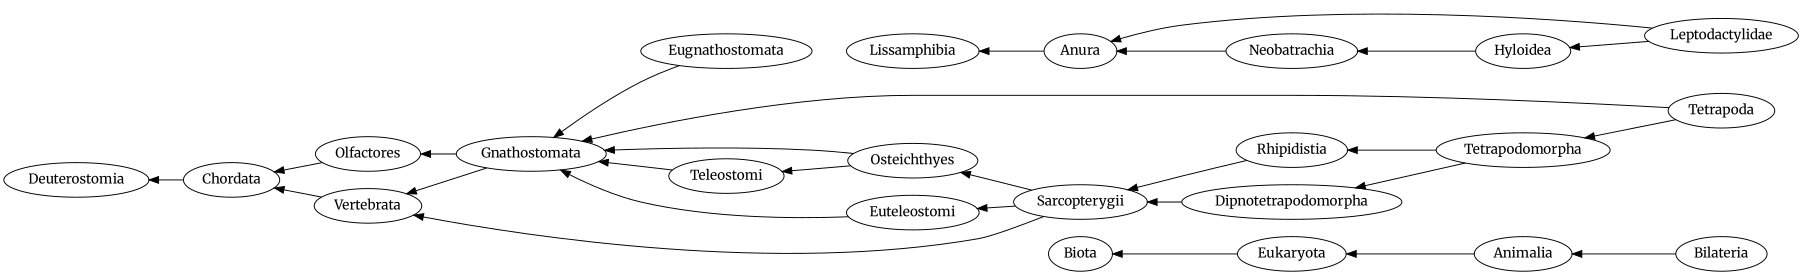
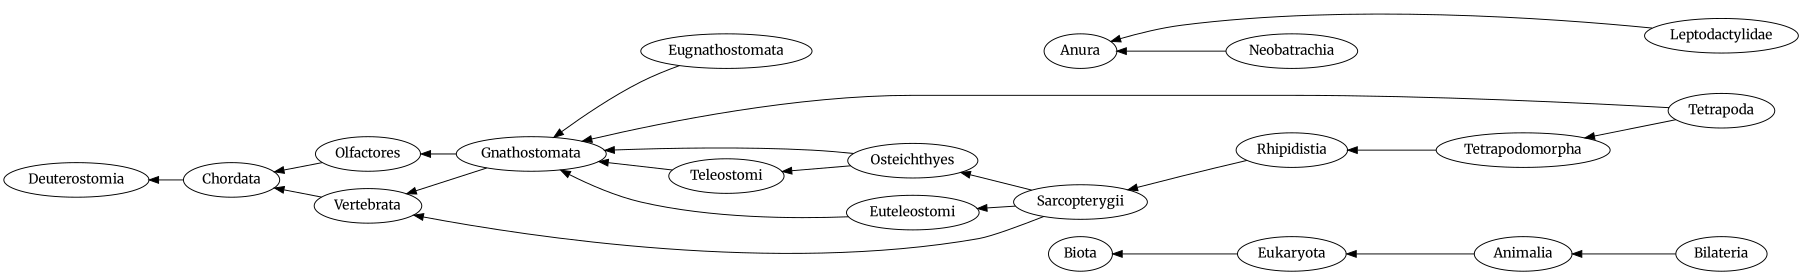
(913, 51) -> none
(1523, 51) -> none
(1292, 202) -> none
